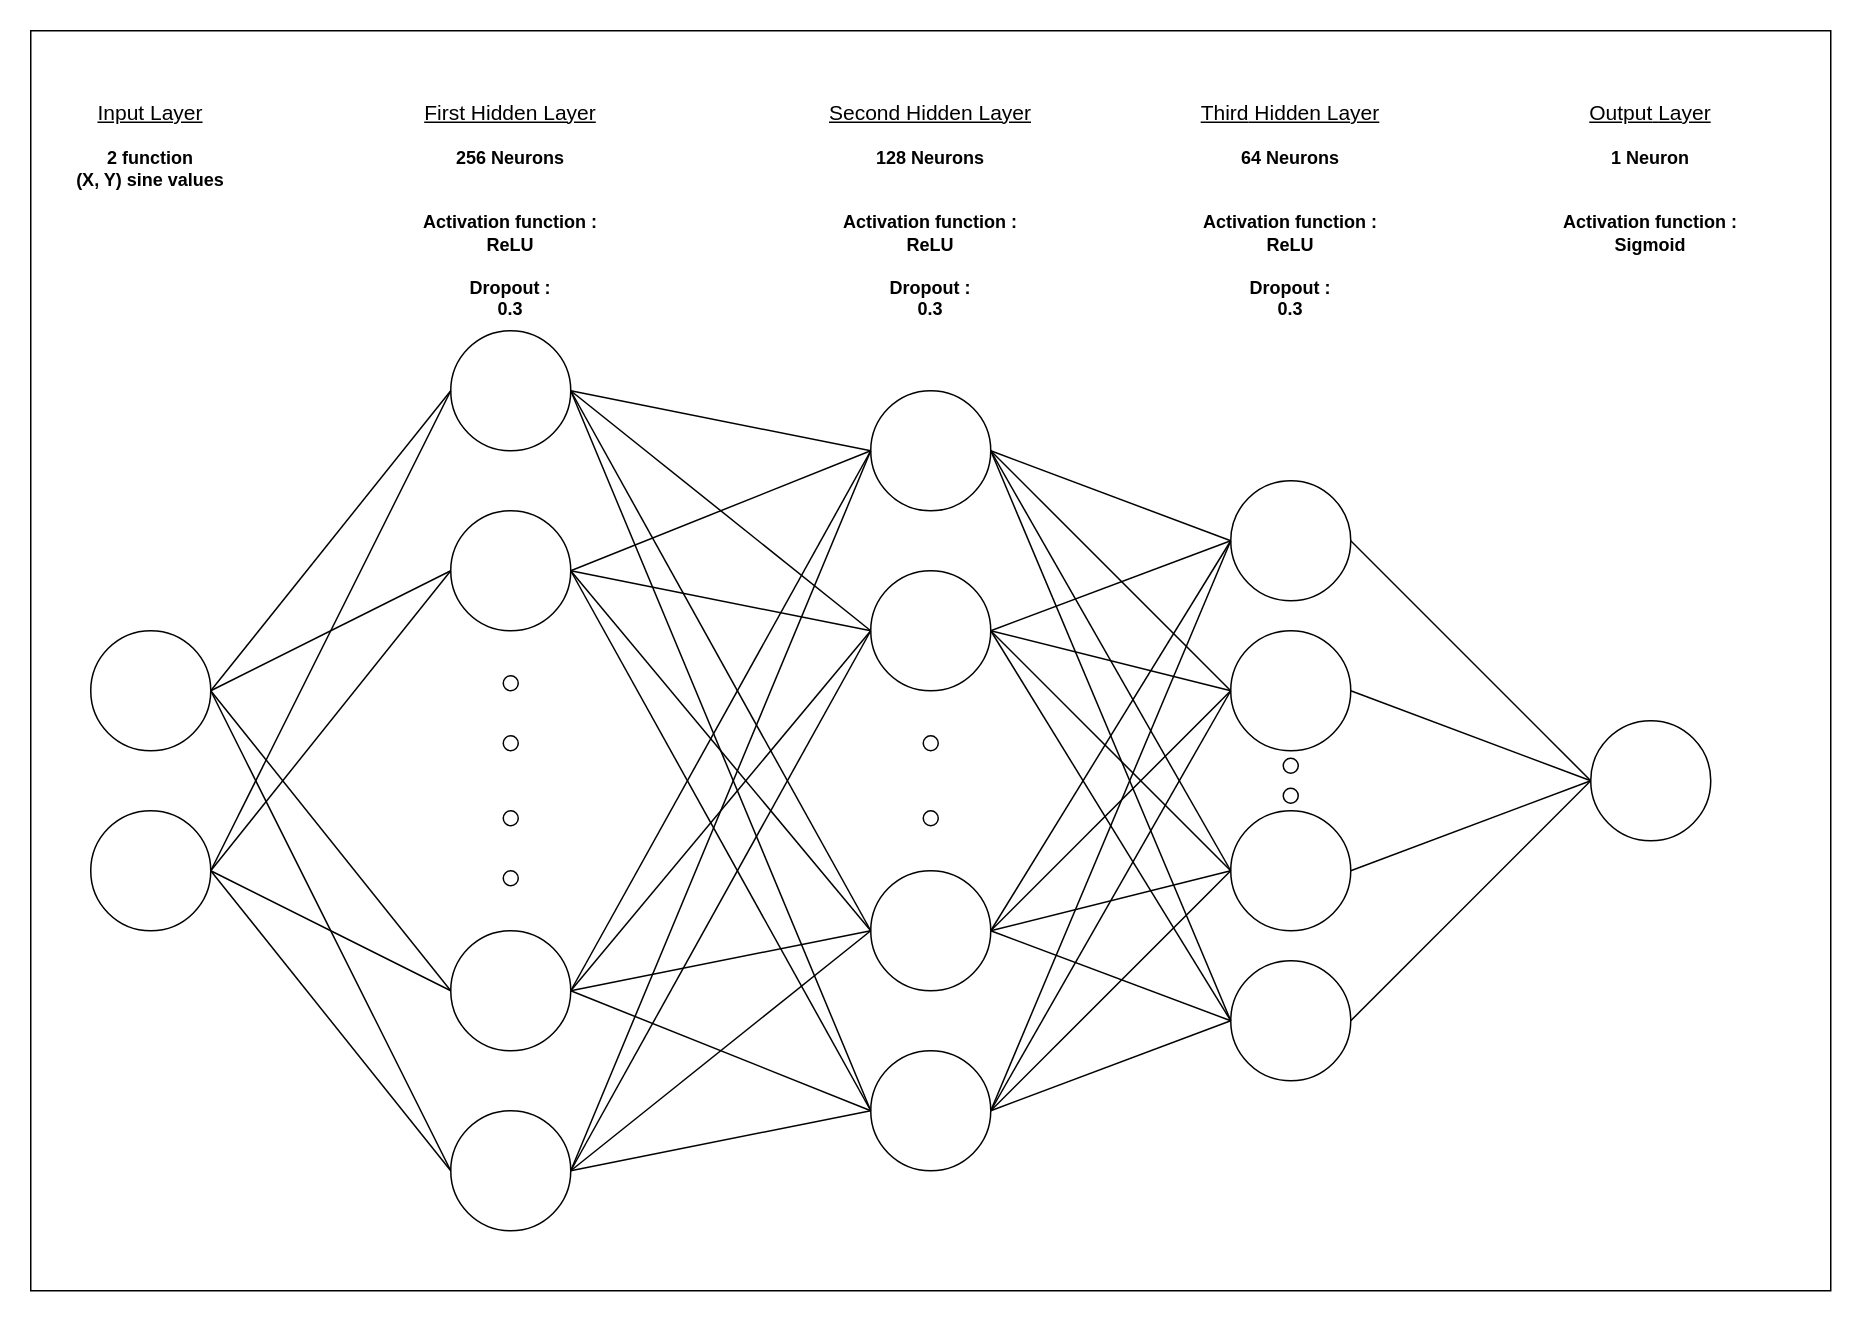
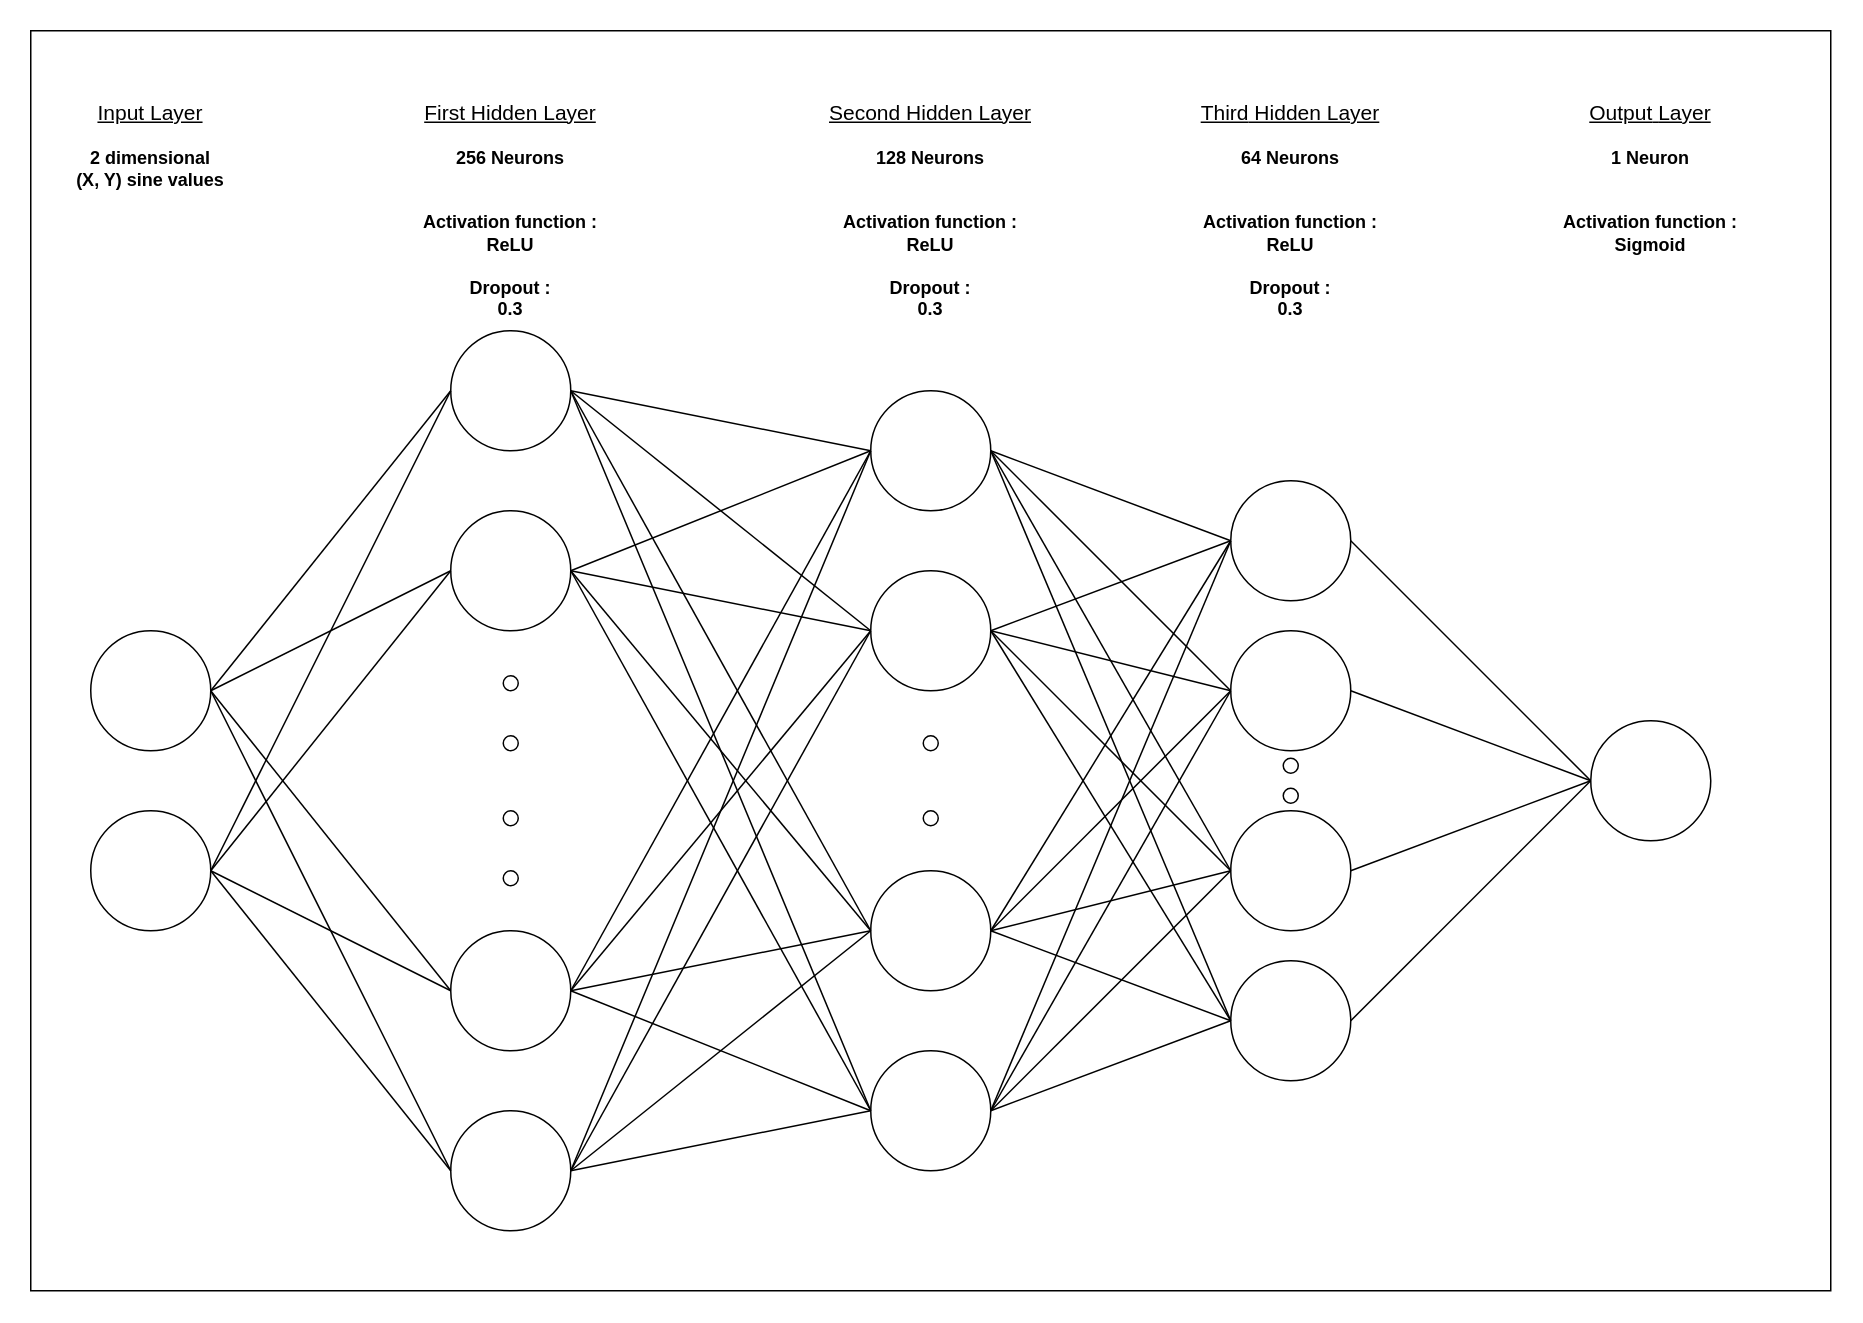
(151, 134) -> (151, 134)
